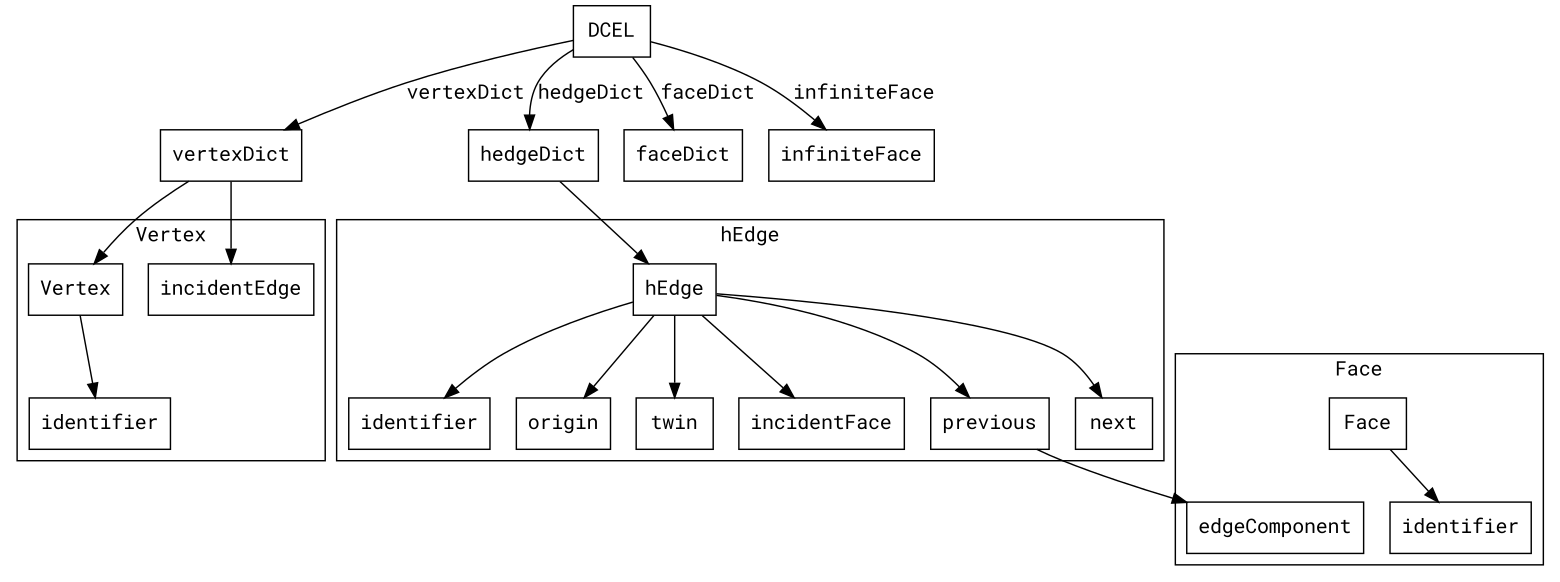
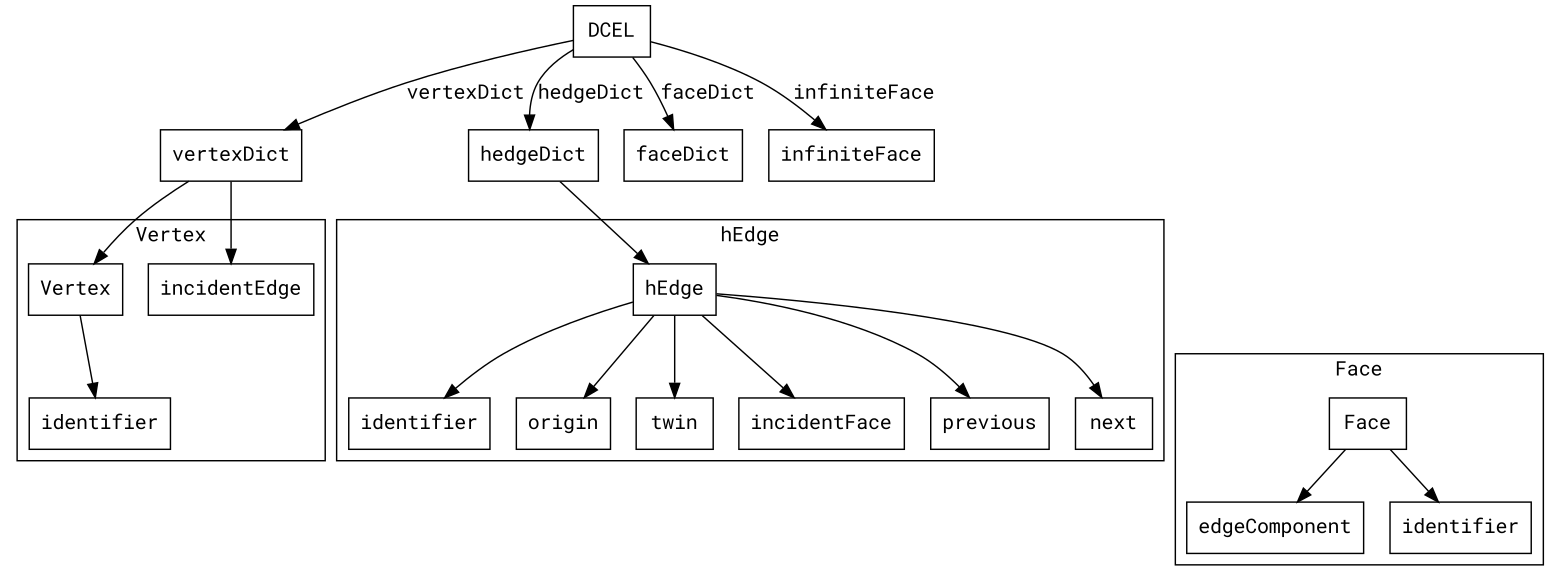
(1104, 476) -> (1326, 471)
